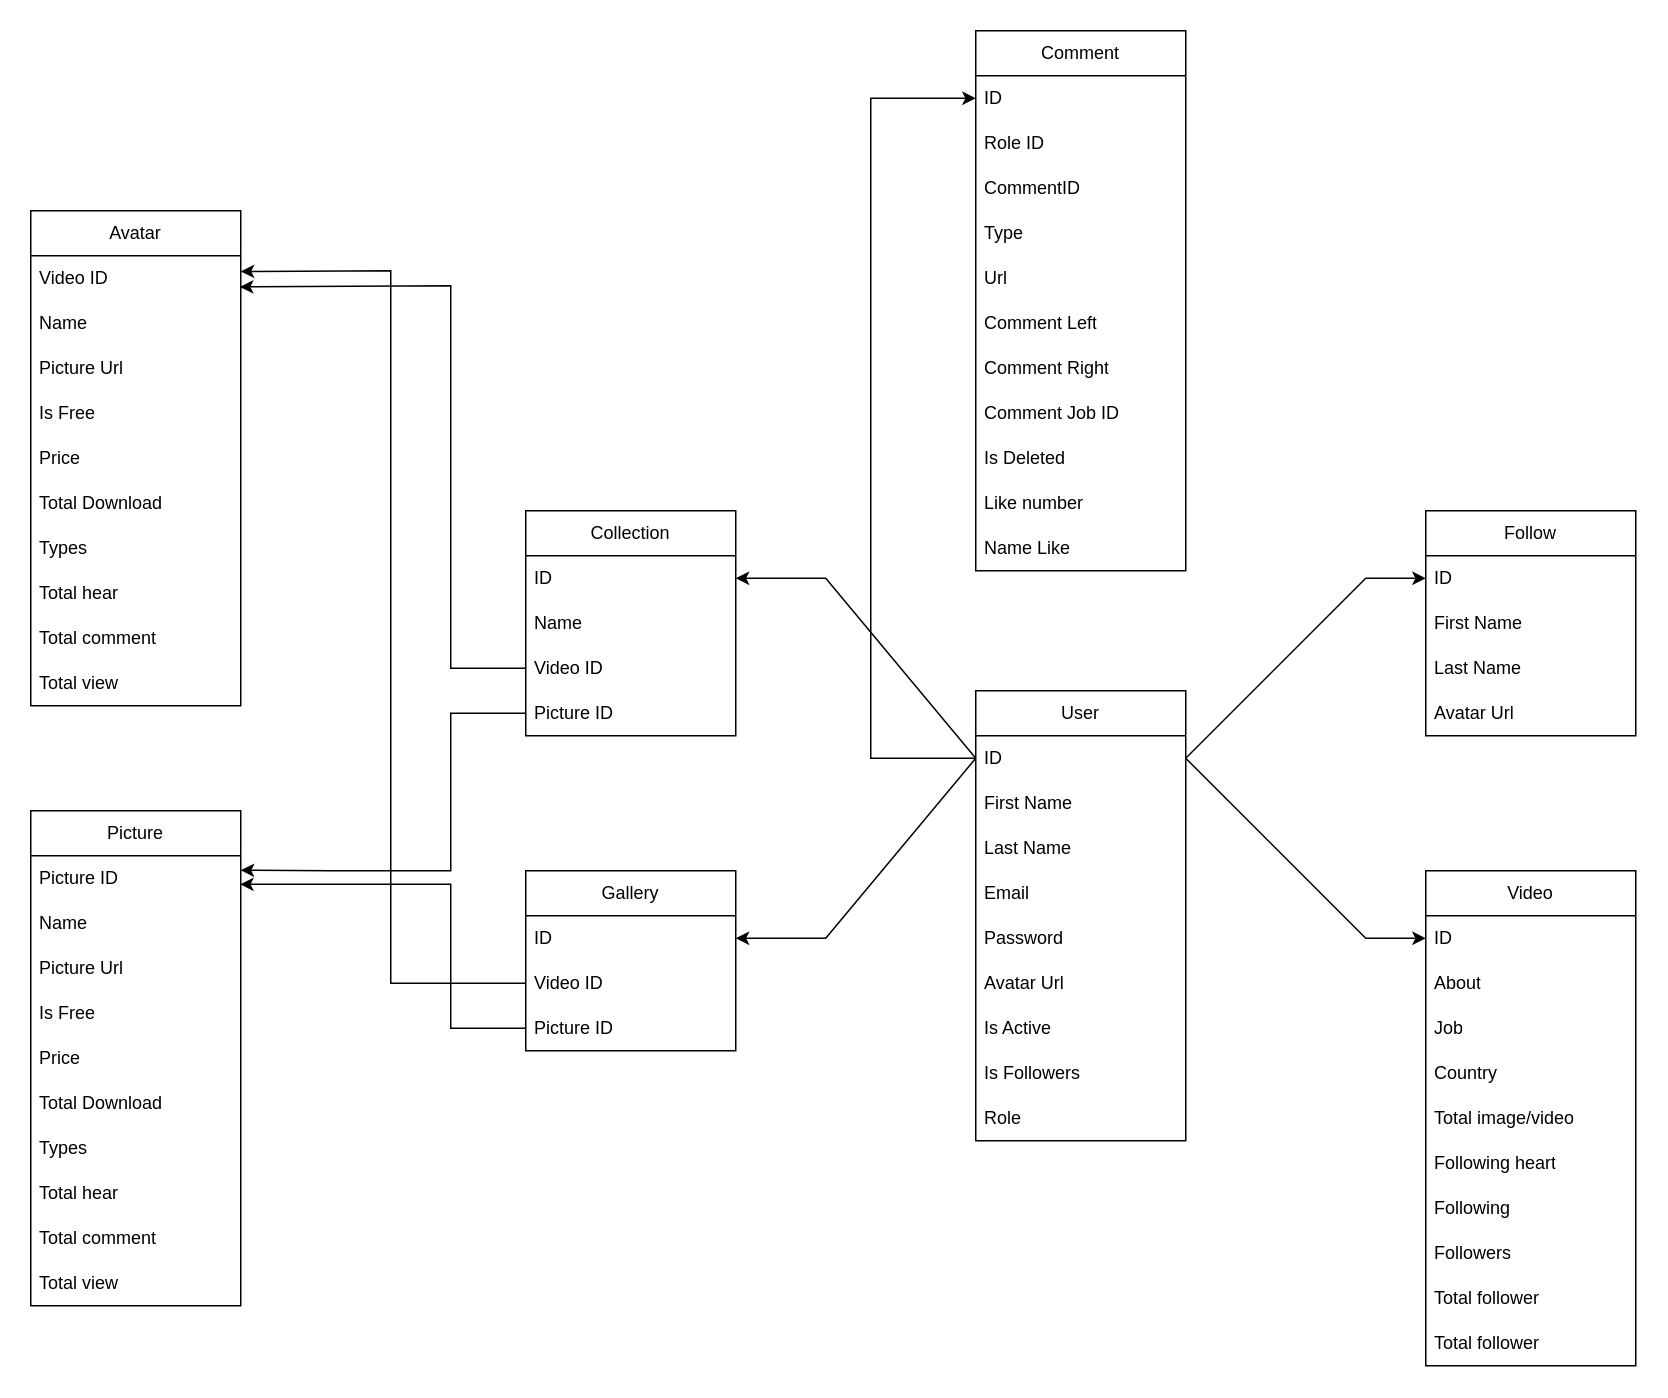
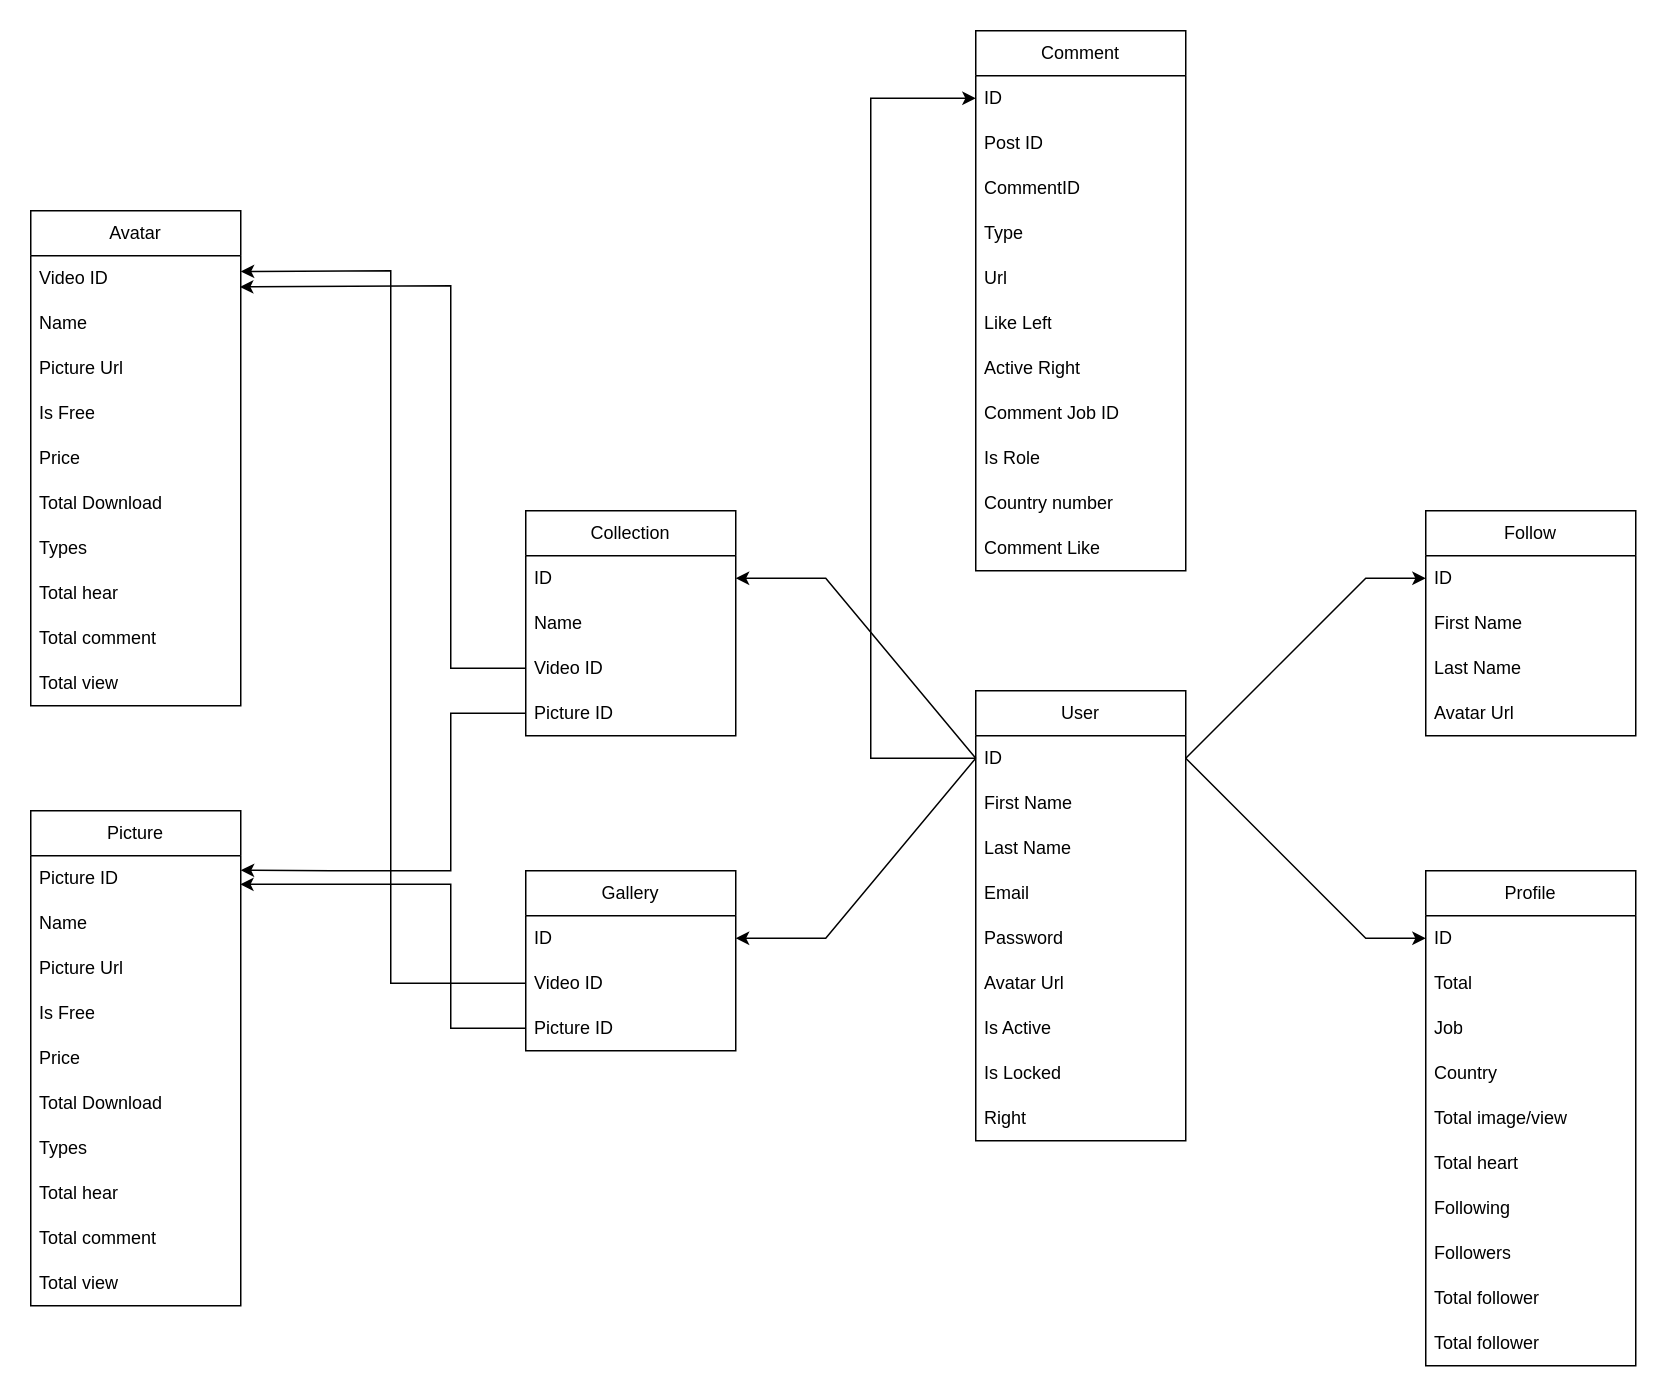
(1015, 143) -> (1018, 143)
(1043, 323) -> (1025, 323)
(1046, 368) -> (1038, 368)
(1030, 458) -> (1015, 458)
(1036, 503) -> (1053, 503)
(1025, 548) -> (1041, 548)
(1531, 893) -> (1531, 893)
(1460, 983) -> (1458, 983)
(1038, 1073) -> (1028, 1073)
(1003, 1118) -> (1008, 1118)
(1511, 1118) -> (1506, 1118)
(1501, 1163) -> (1486, 1163)
